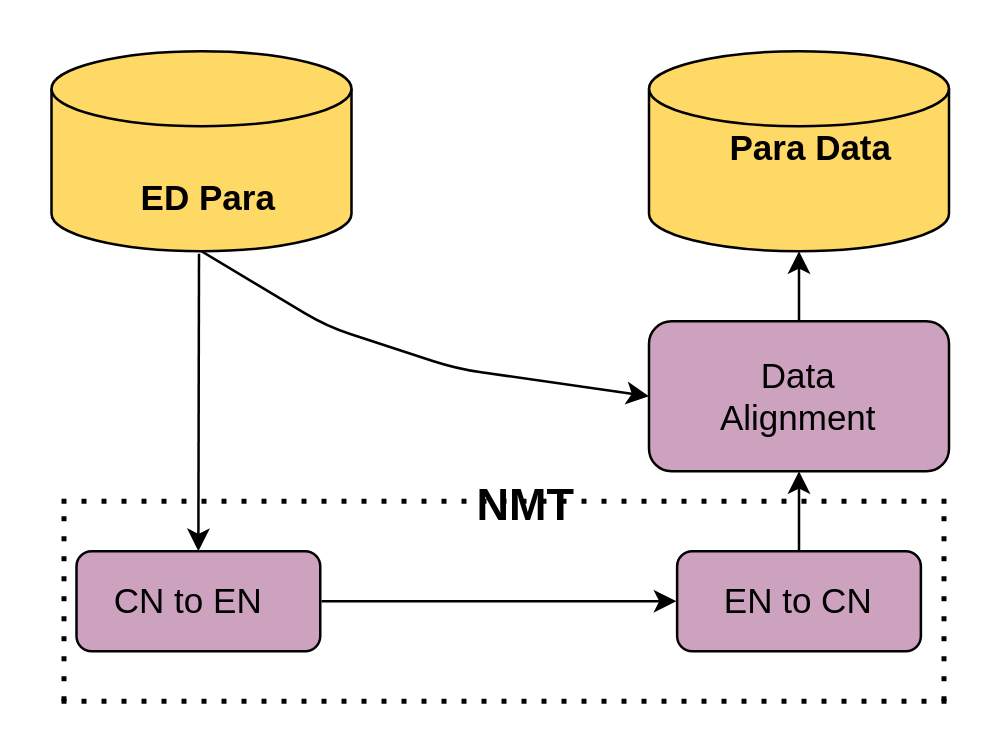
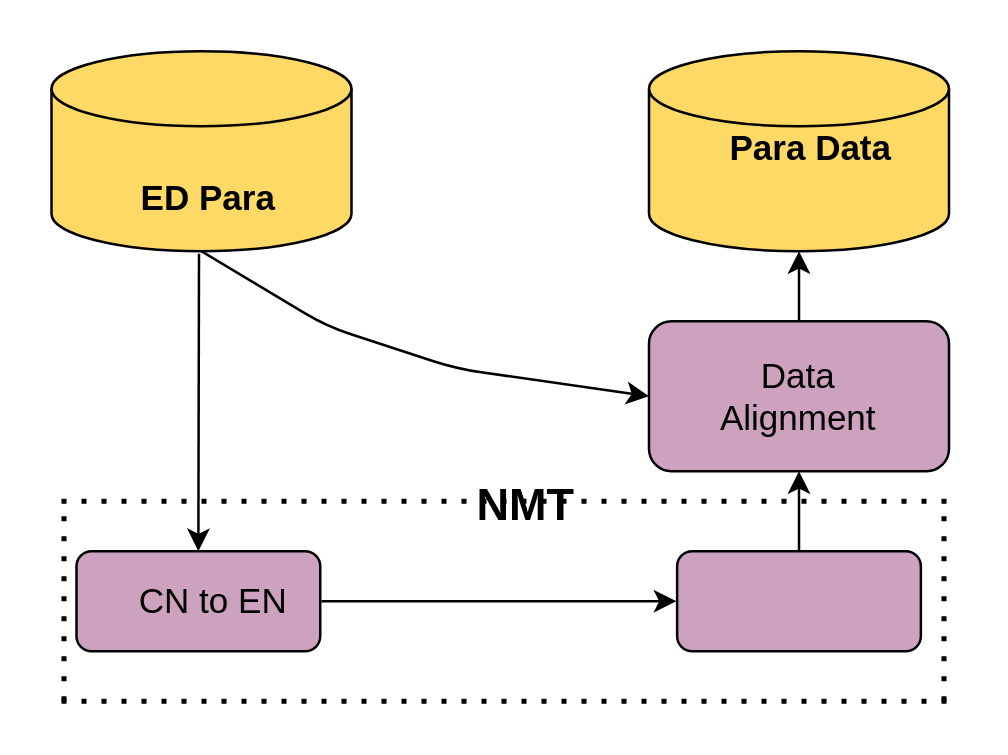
(189, 601) -> (214, 601)
(799, 601) -> none
